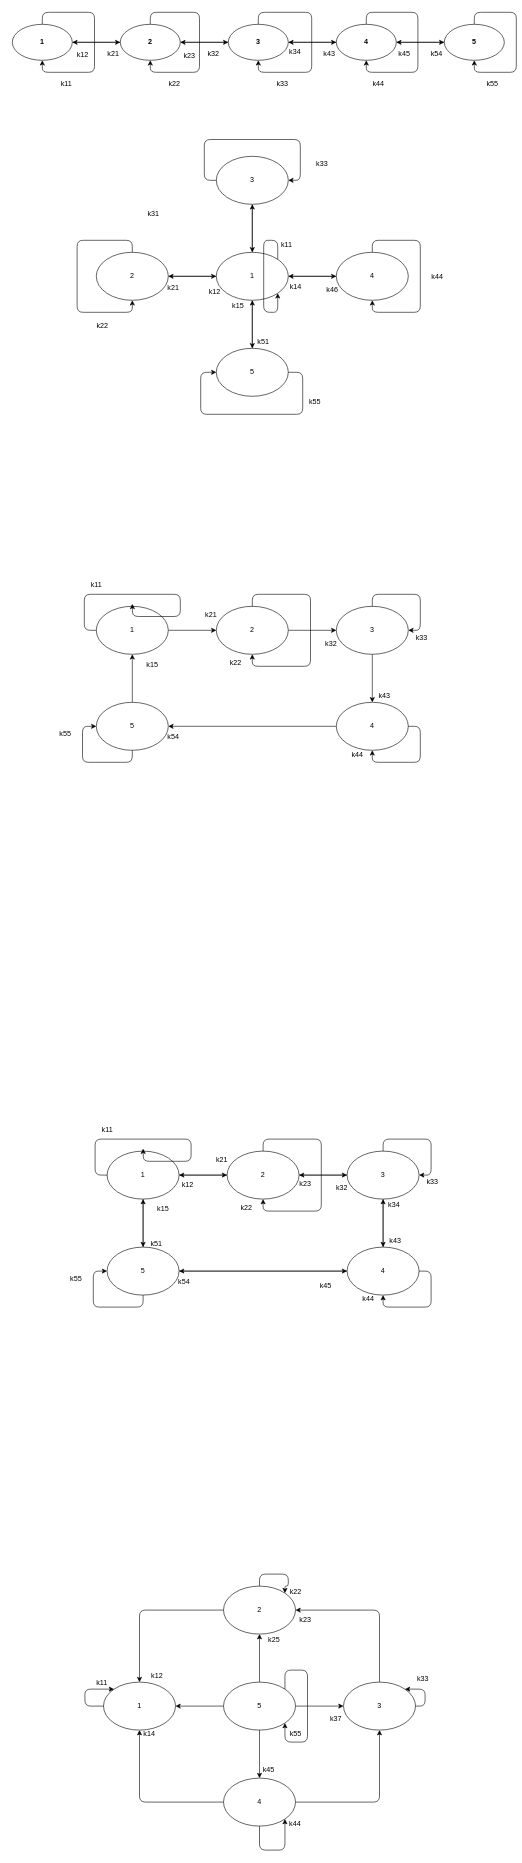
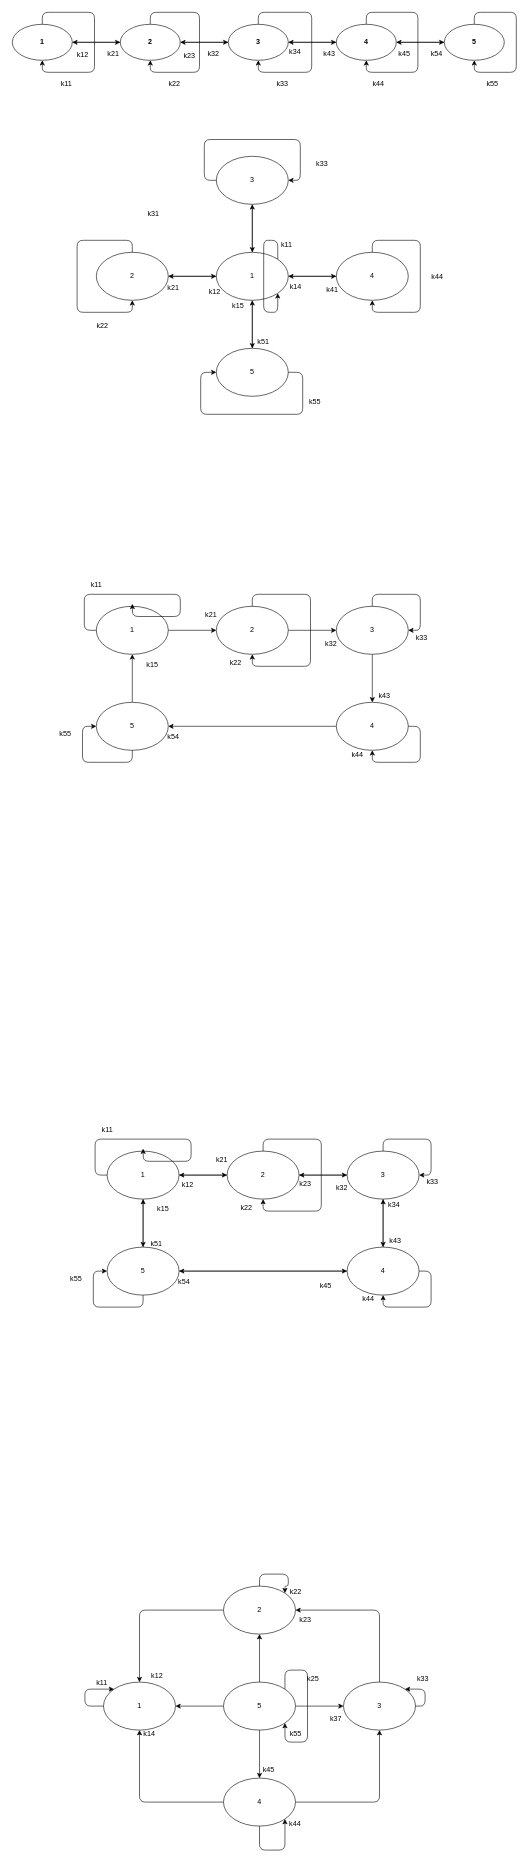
(332, 290) -> (332, 290)
(274, 1640) -> (313, 1679)
